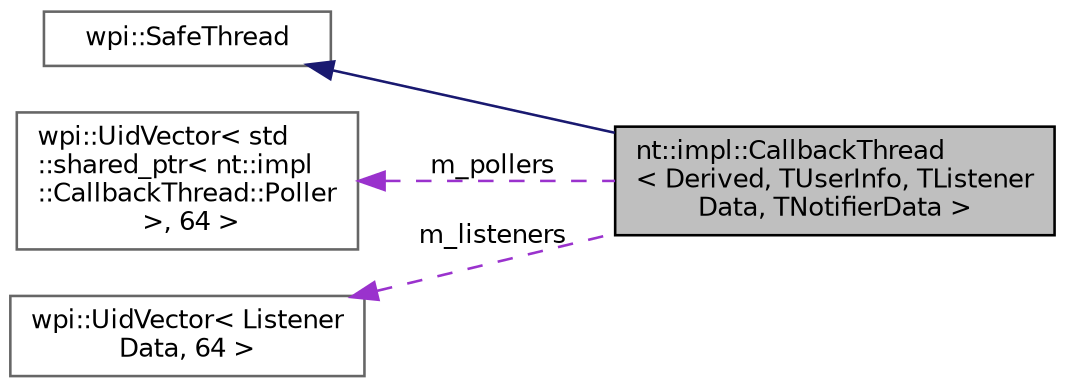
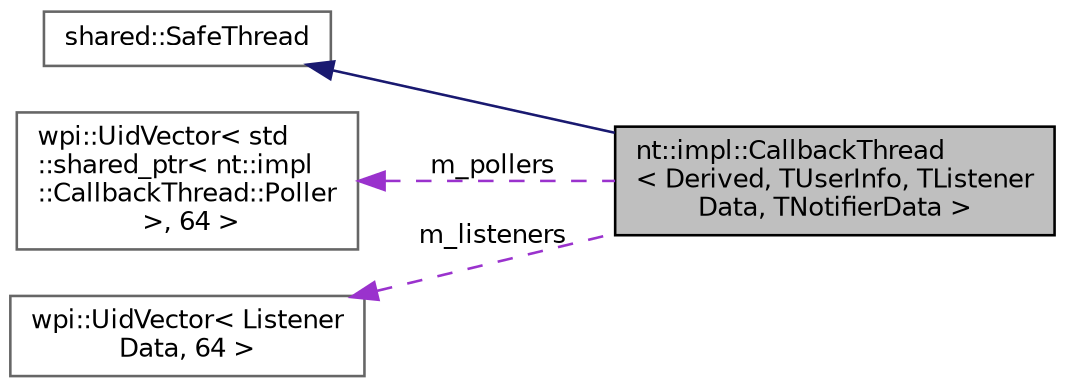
(187, 39) -> (187, 39)
